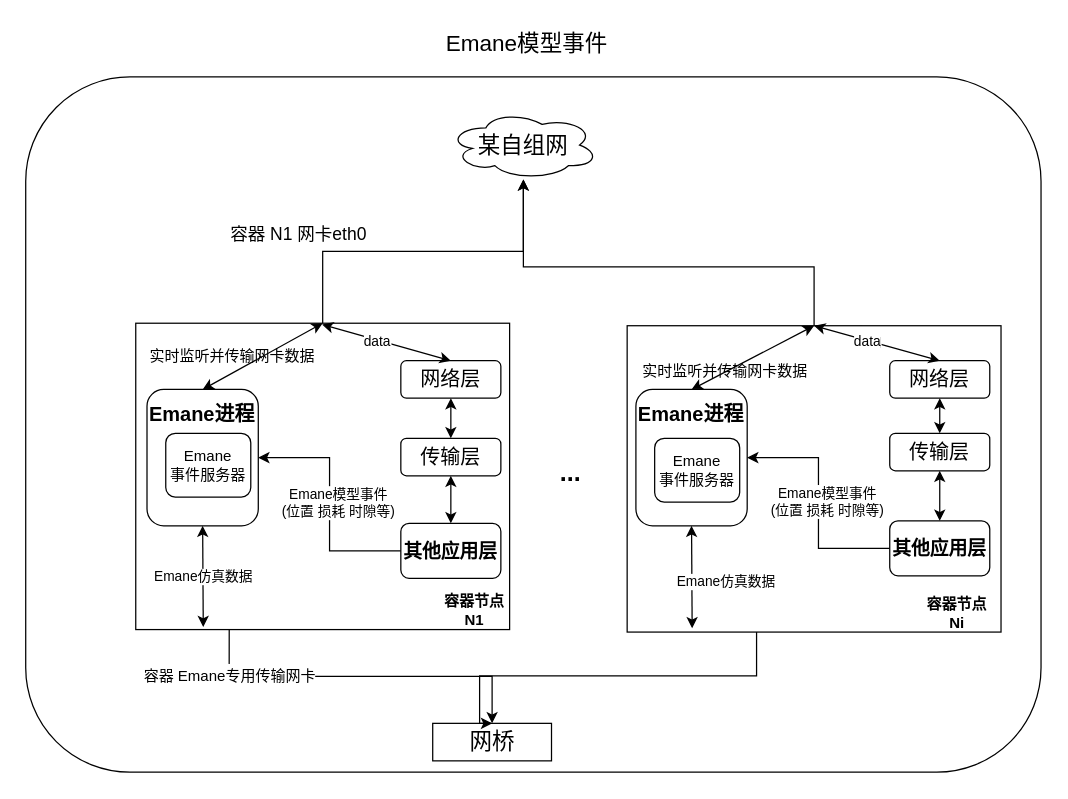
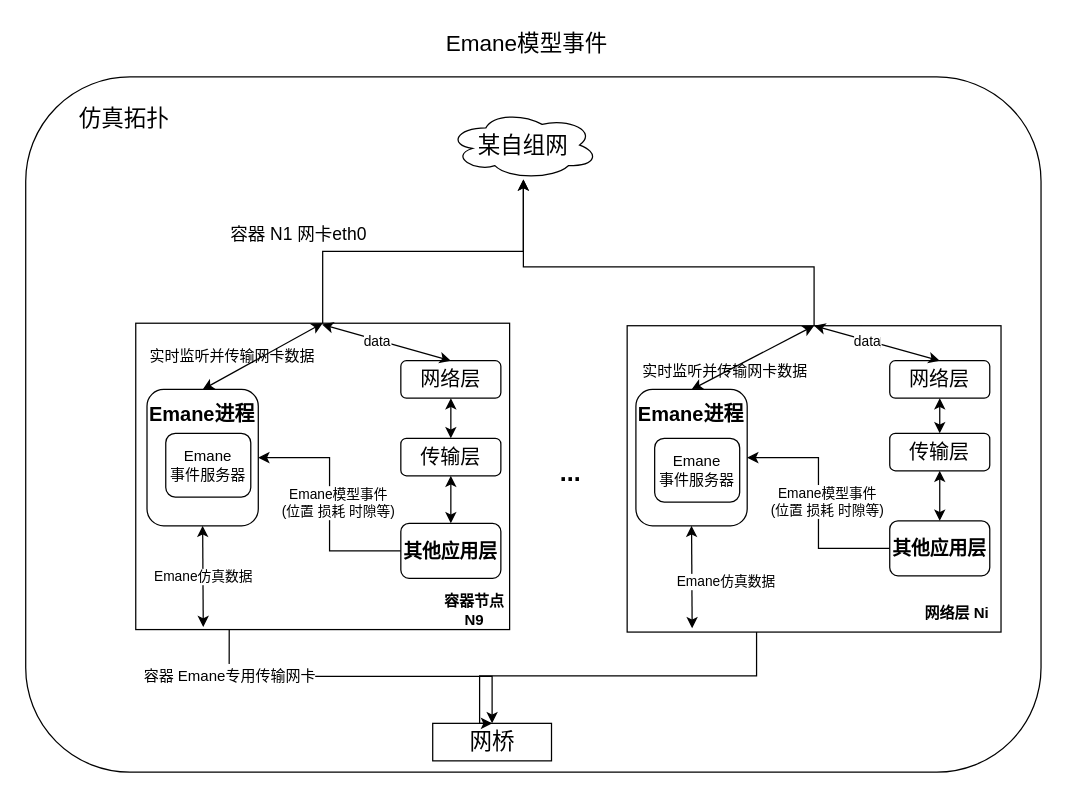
none -> (124, 119)
(474, 611) -> (474, 611)
(957, 613) -> (957, 613)
